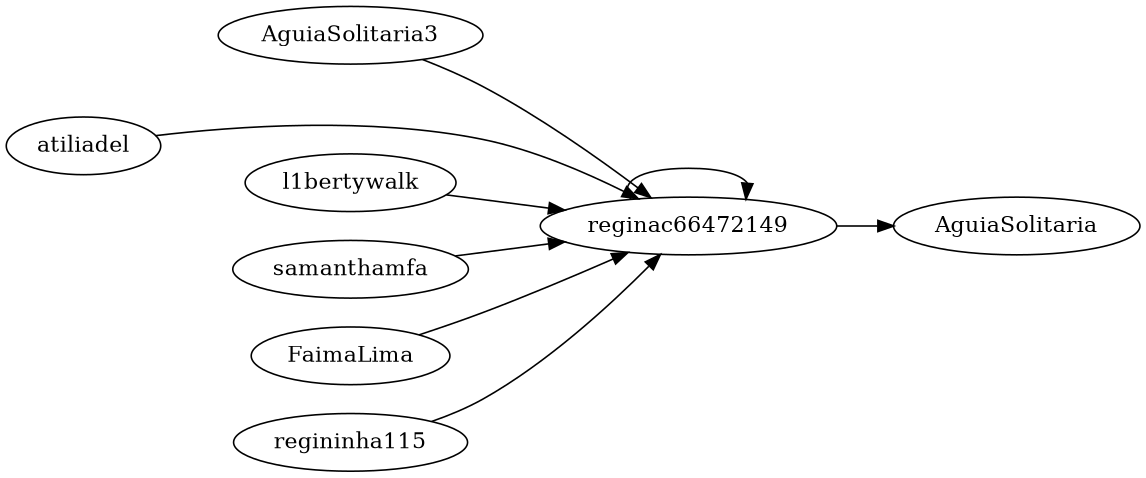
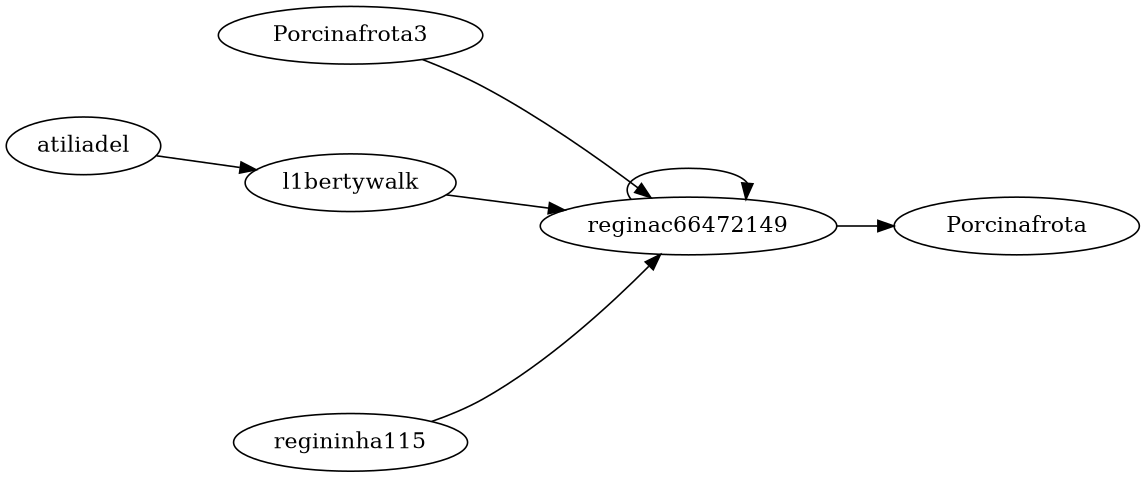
(351, 35) -> (351, 35)
(395, 128) -> (198, 162)
(1017, 226) -> (1017, 226)
(351, 269) -> none
(351, 356) -> none
